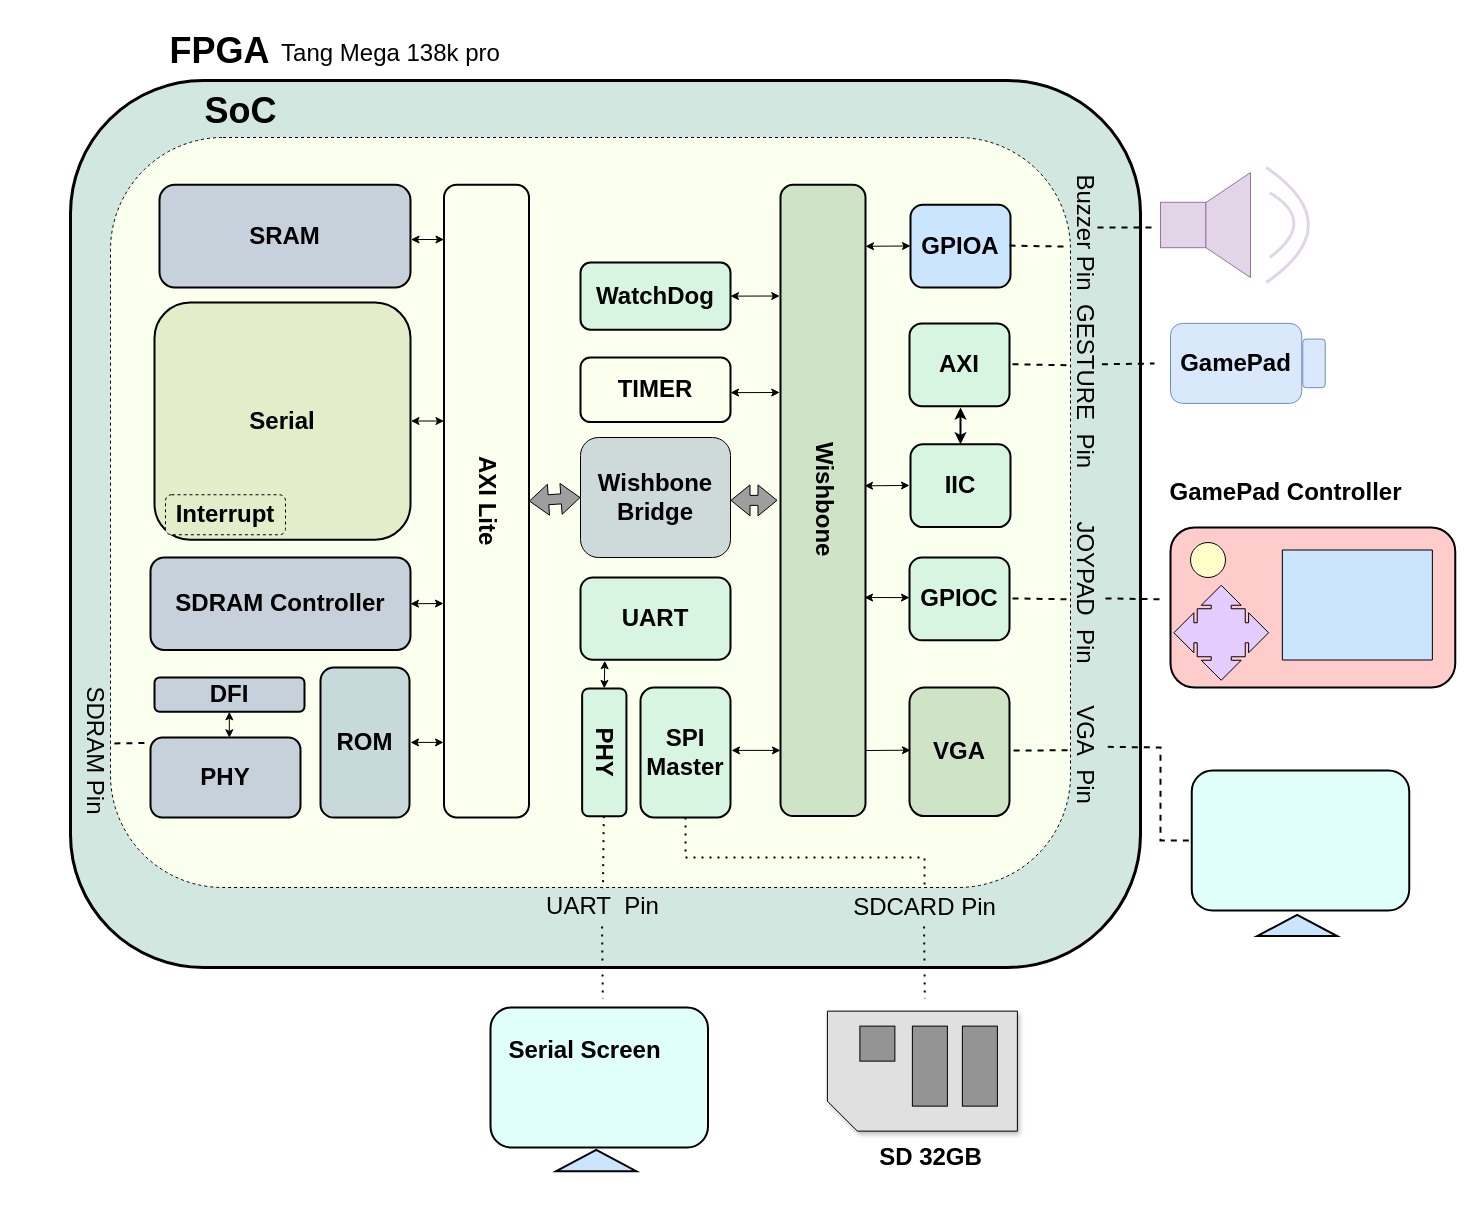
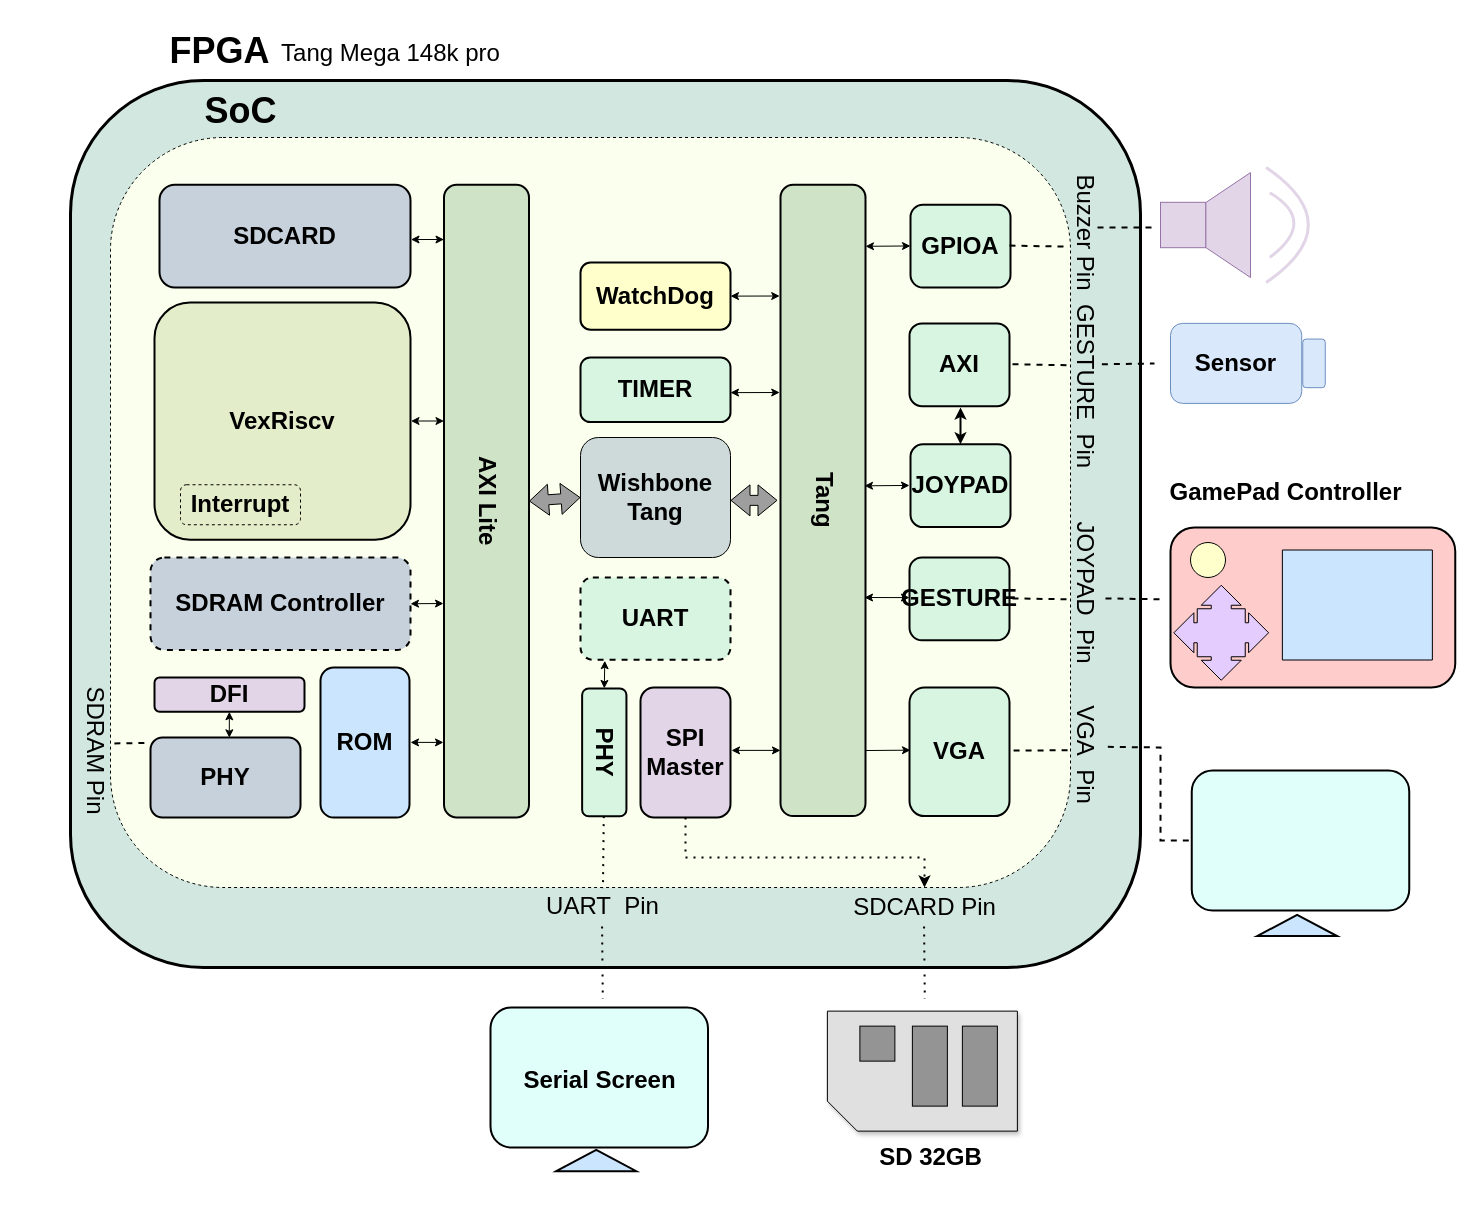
(391, 54) -> (391, 54)
(824, 187) -> (824, 187)
(285, 237) -> (285, 237)
(961, 246) -> (961, 246)
(656, 296) -> (656, 296)
(1236, 364) -> (1236, 364)
(656, 390) -> (656, 390)
(283, 422) -> (283, 422)
(961, 486) -> (961, 486)
(656, 498) -> (656, 498)
(487, 501) -> (487, 501)
(226, 515) -> (241, 505)
(960, 599) -> (960, 599)
(281, 604) -> (281, 604)
(656, 619) -> (656, 619)
(230, 695) -> (230, 695)
(365, 743) -> (365, 743)
(960, 752) -> (960, 752)
(686, 753) -> (686, 753)
(925, 882) -> (925, 877)
(584, 1050) -> (599, 1080)
